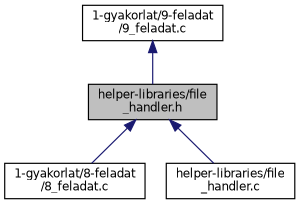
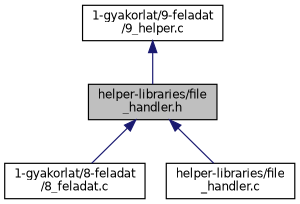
(153, 23) -> (153, 23)
